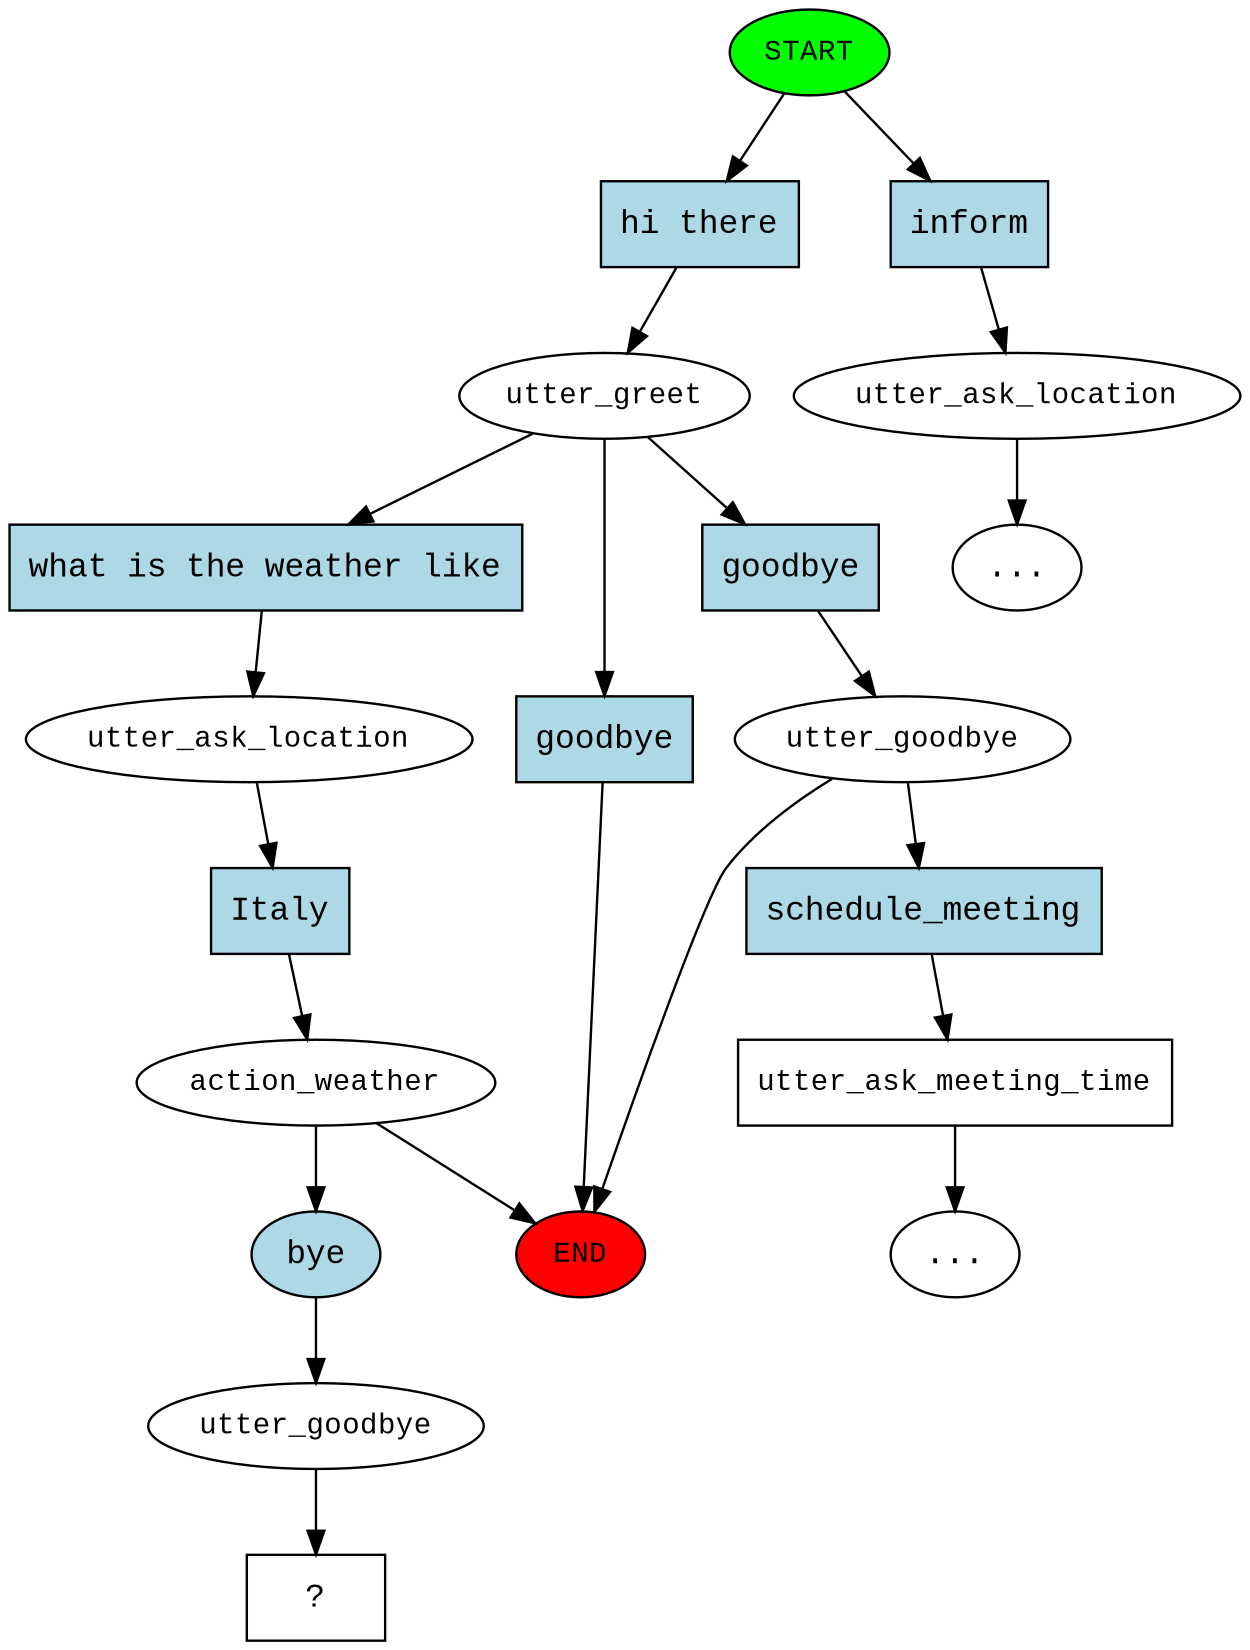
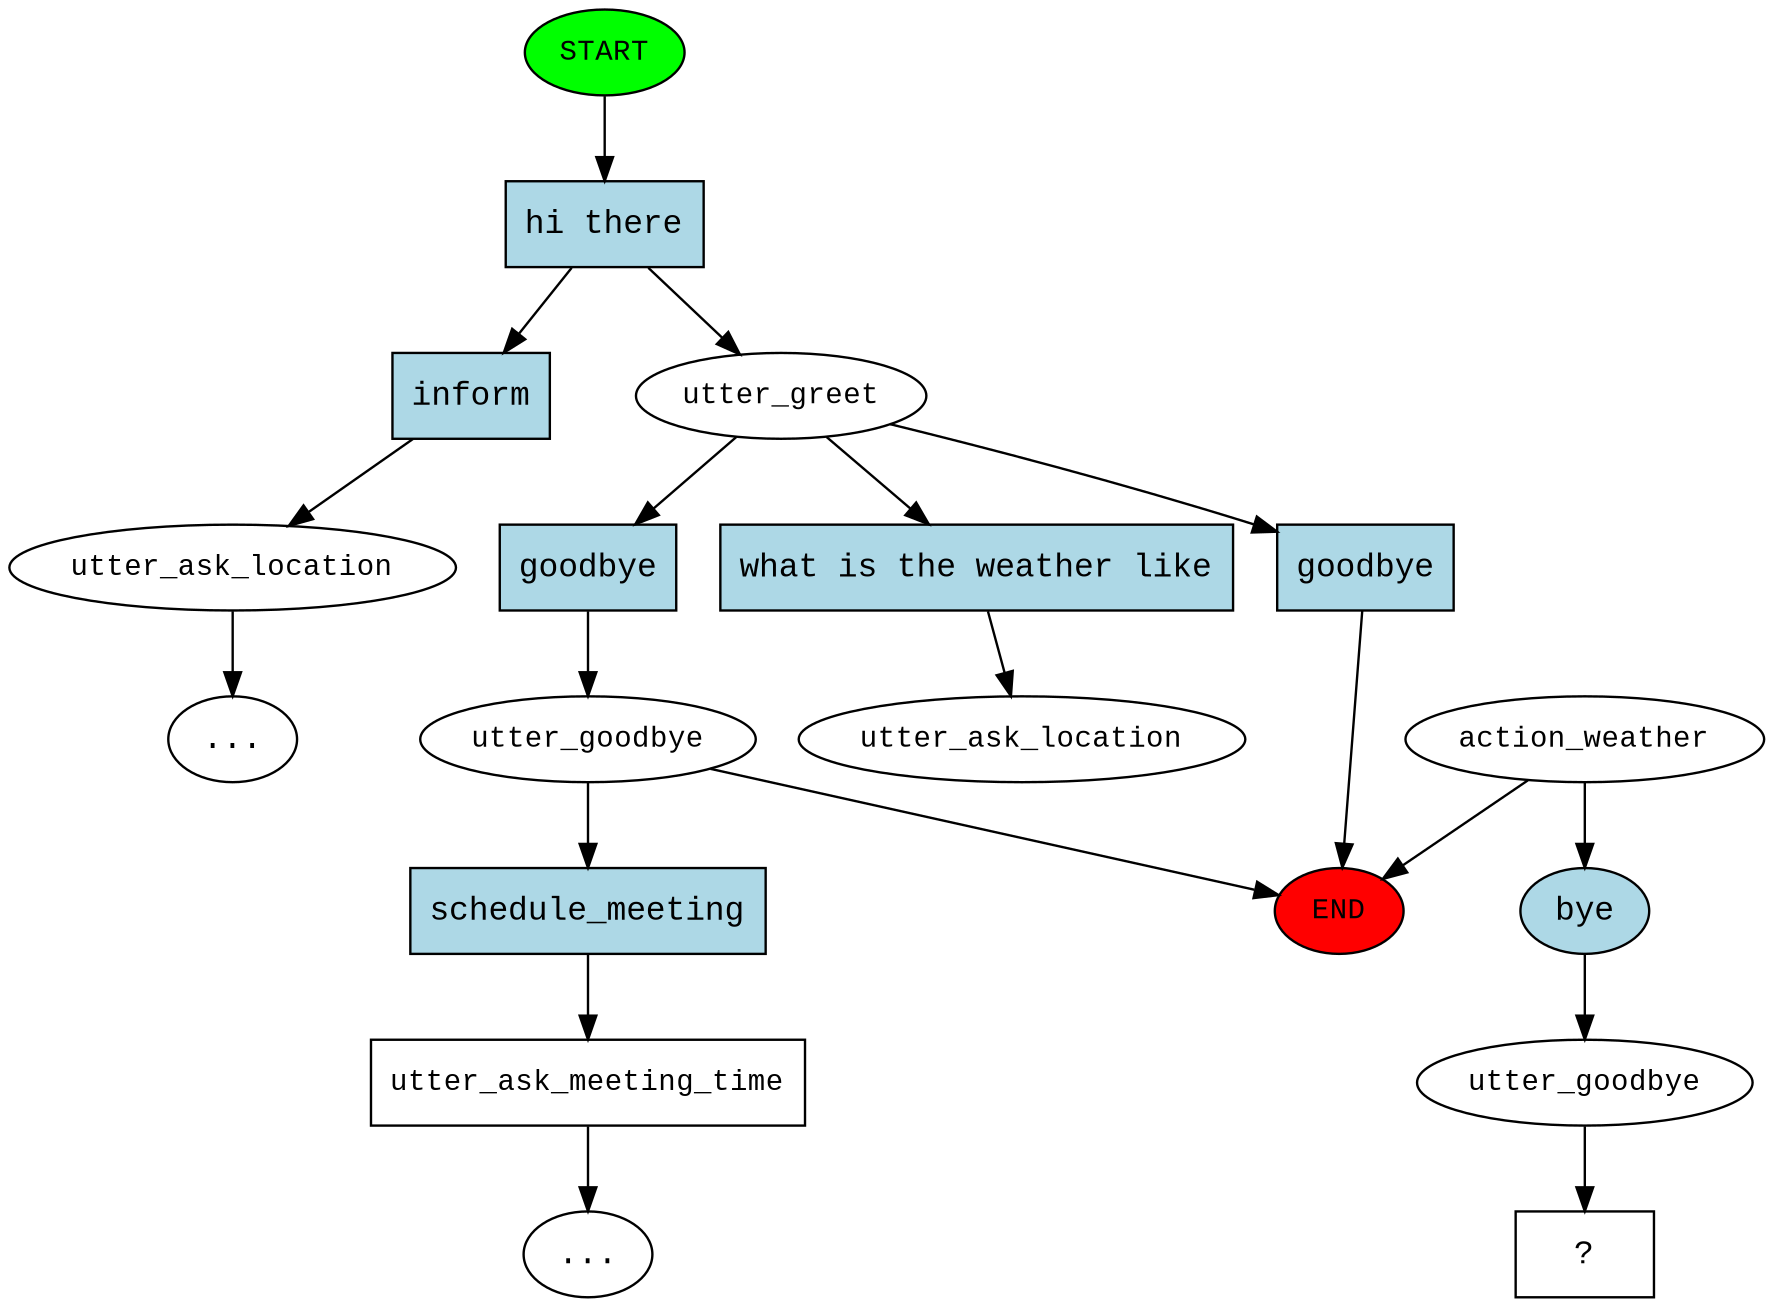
(879, 127) -> (545, 301)
(280, 911) -> none
